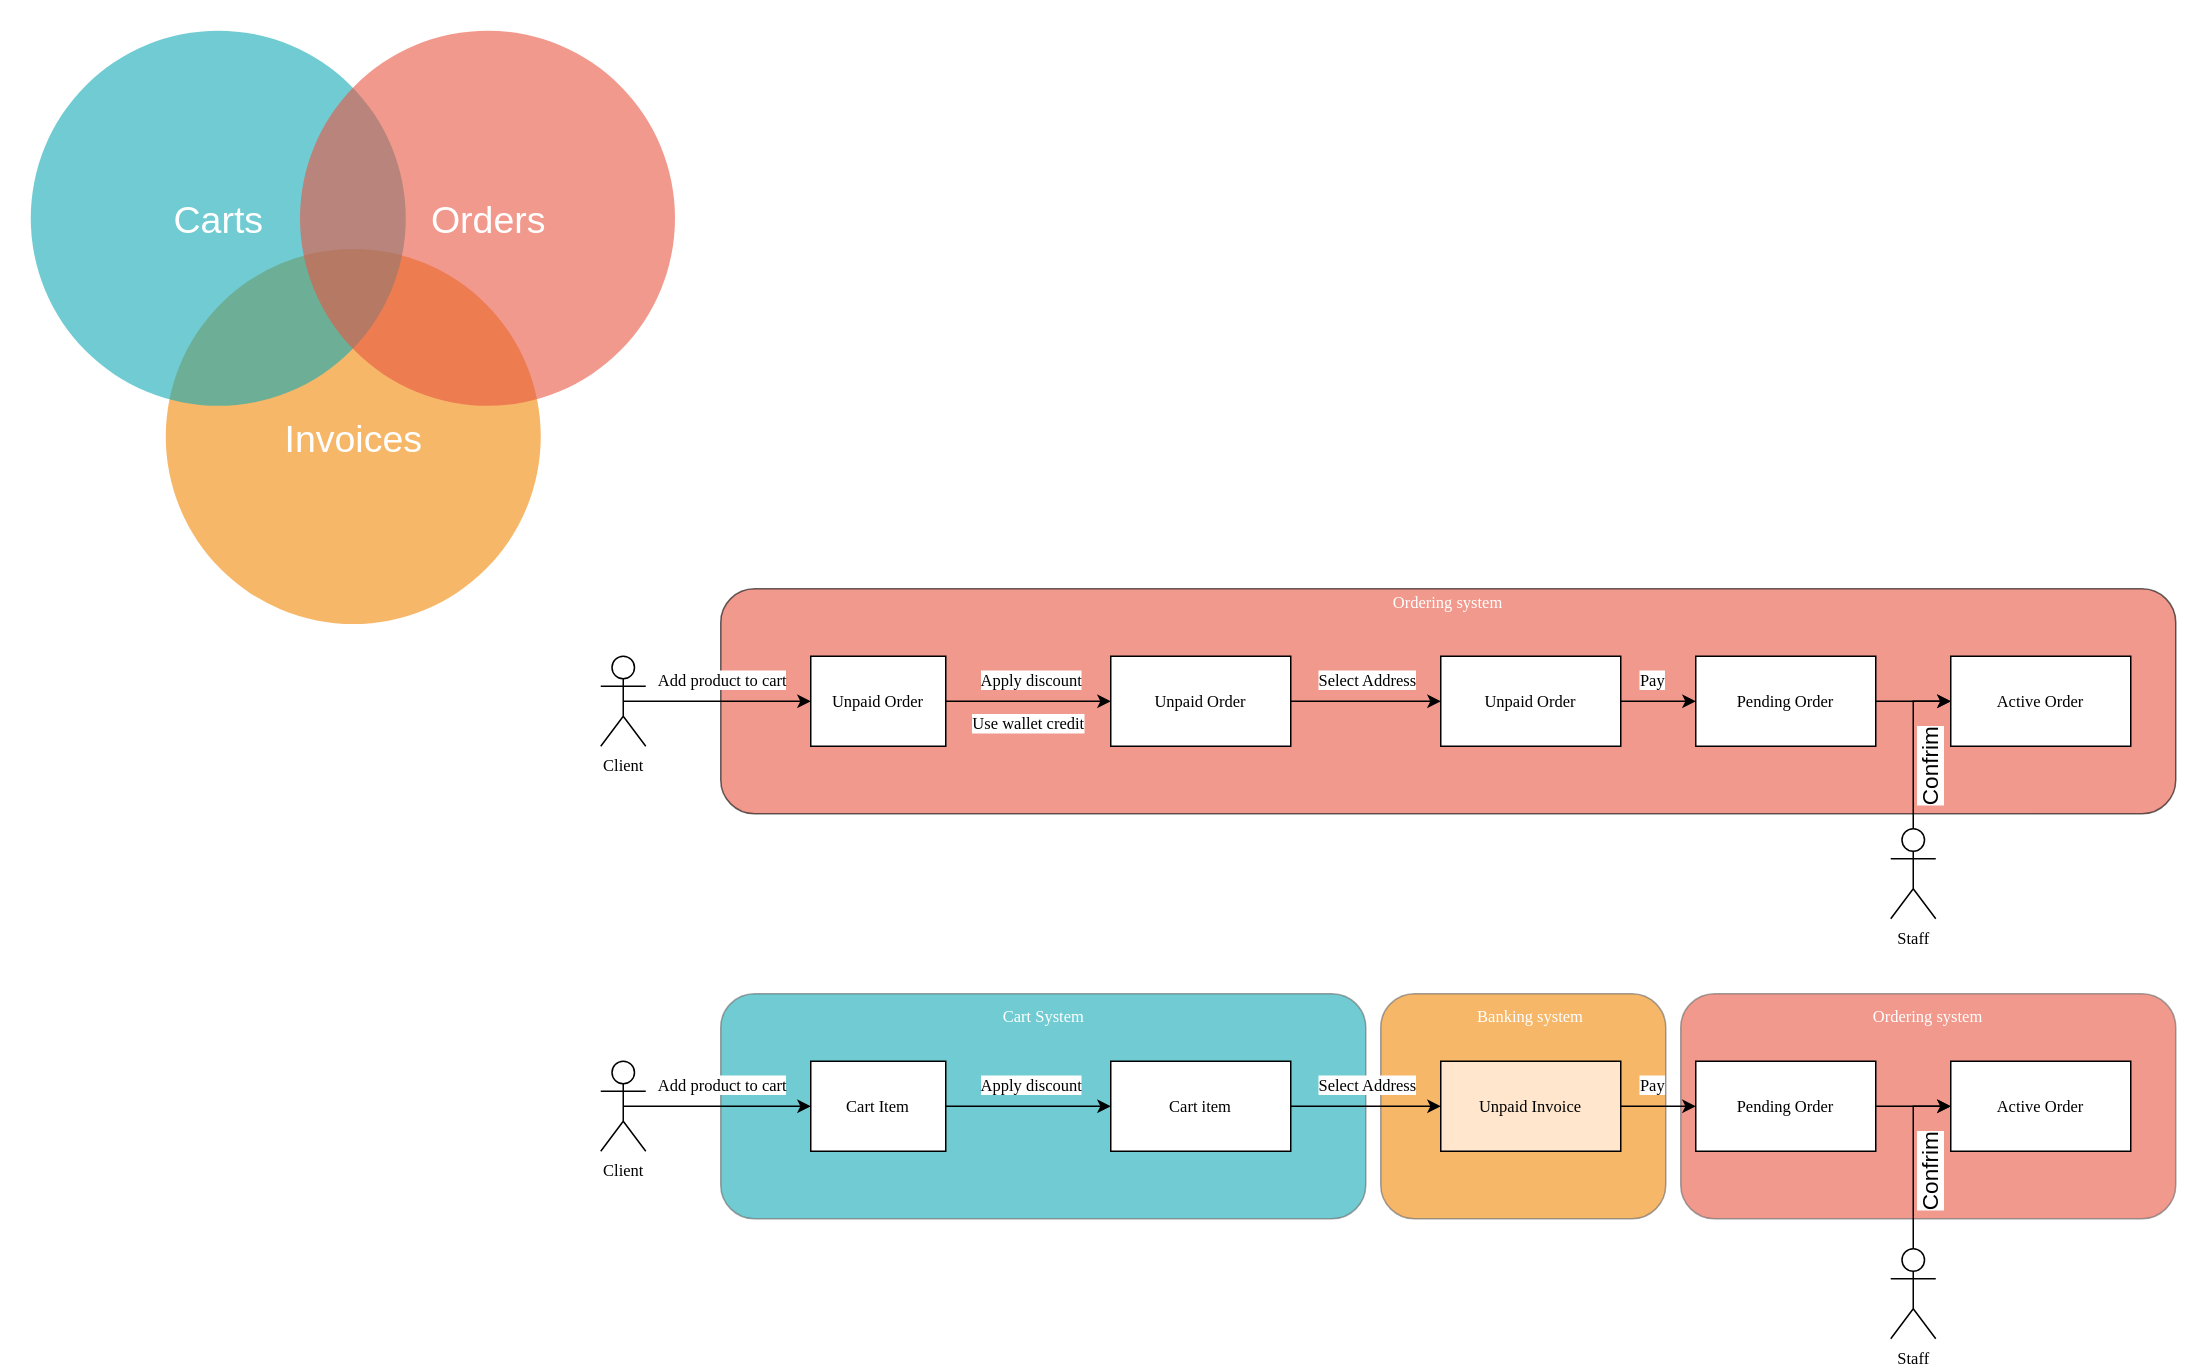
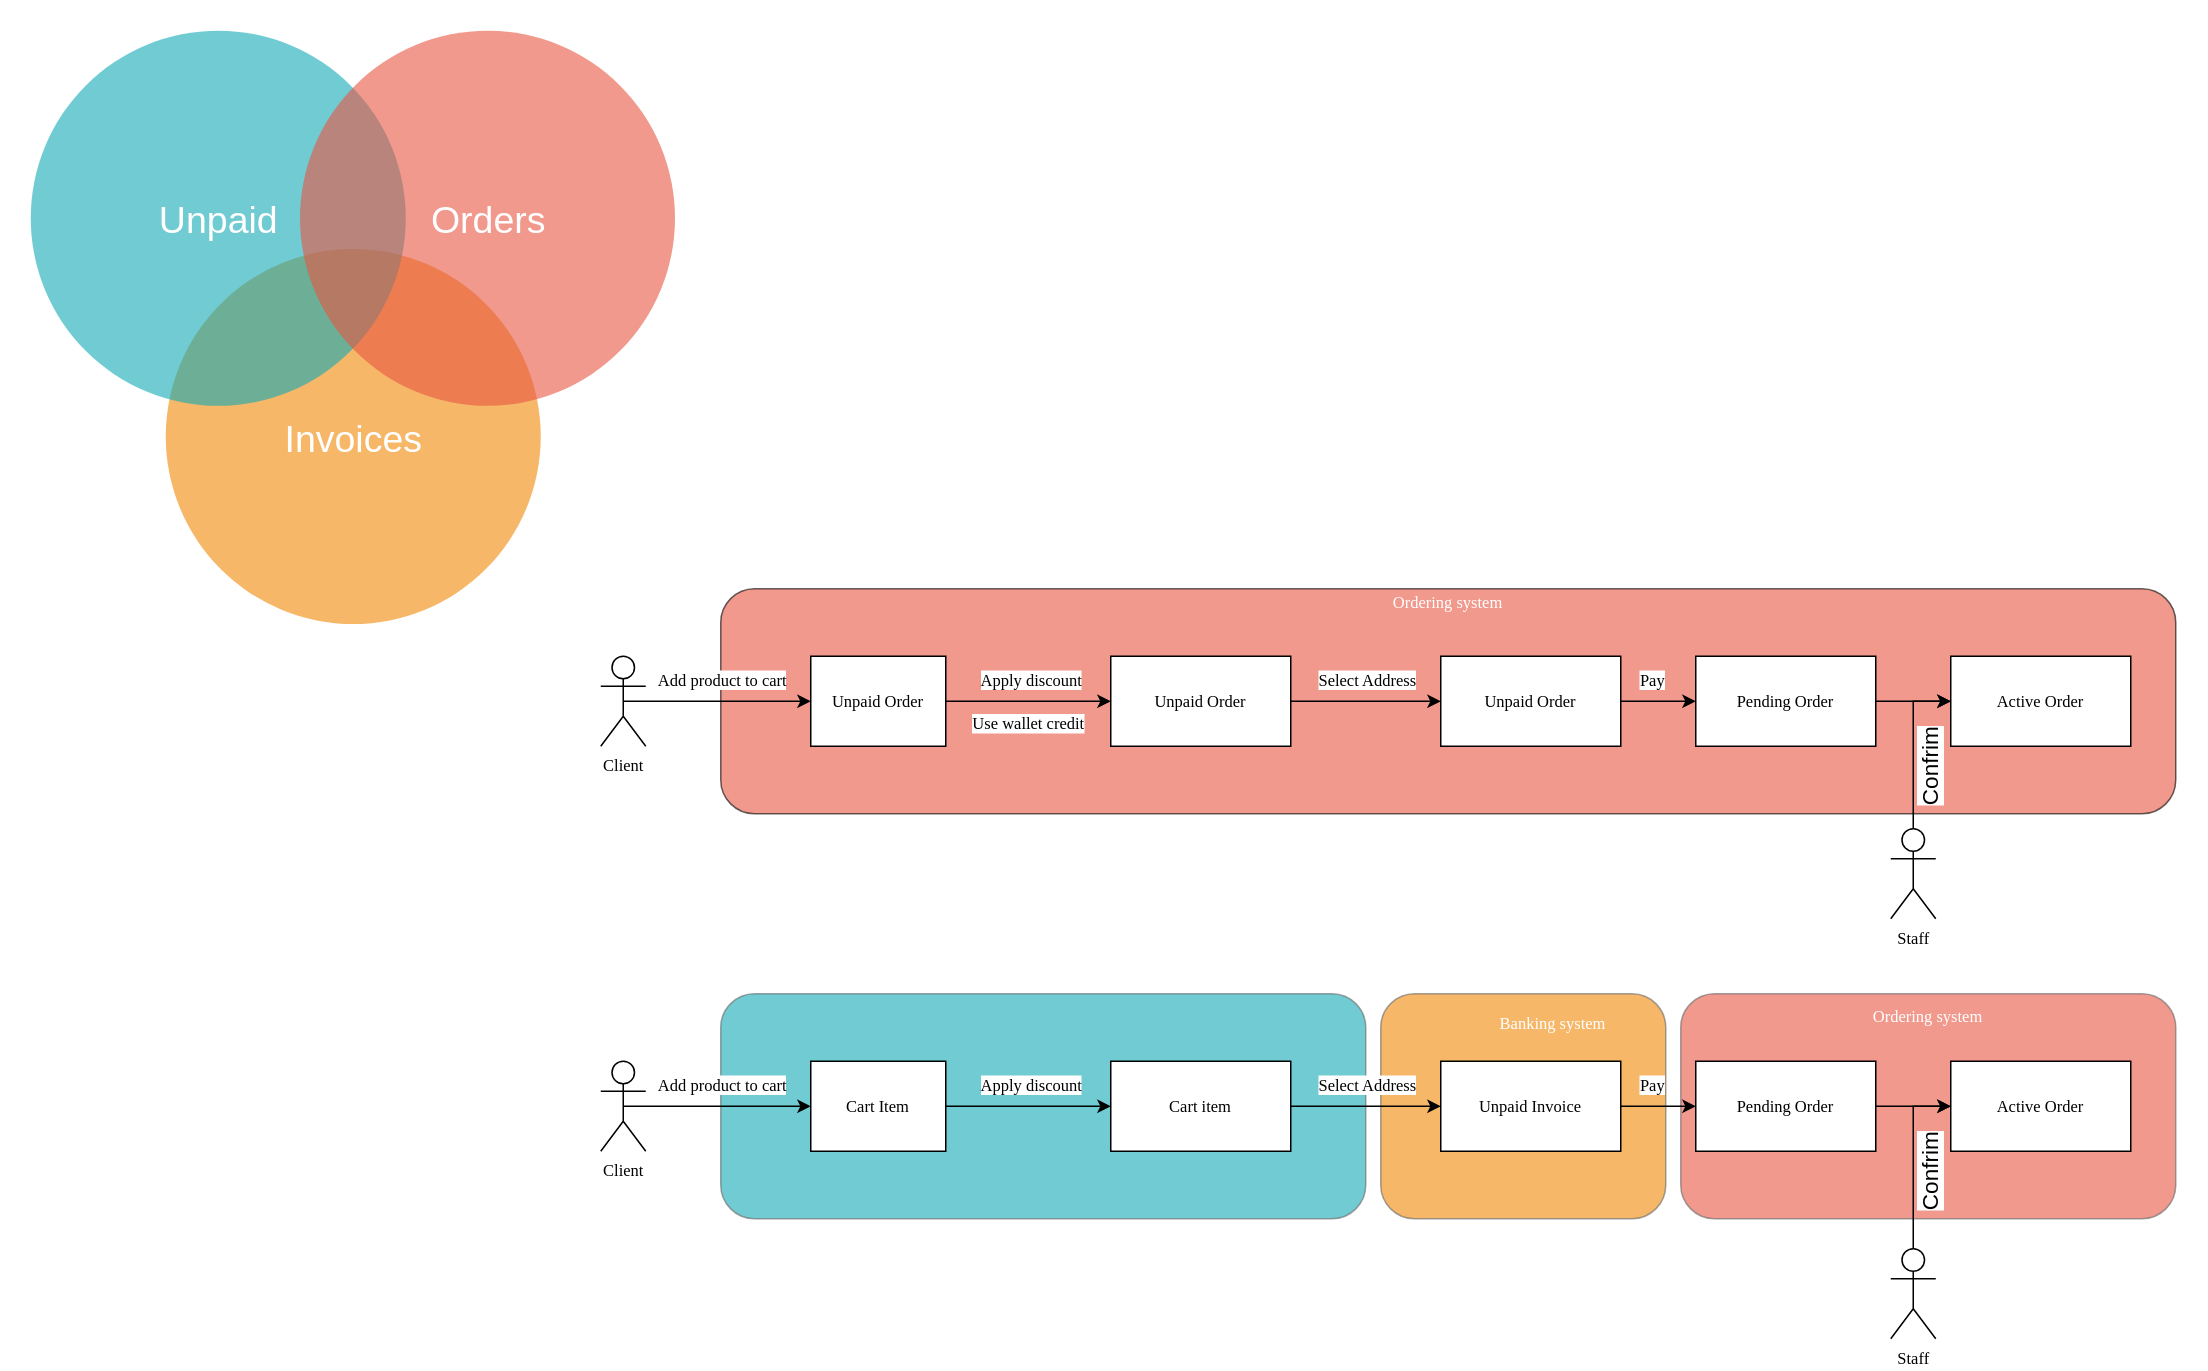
(219, 218) -> (219, 218)
(1043, 1016) -> none
(1531, 1016) -> (1553, 1024)
(1531, 1106) -> (1531, 1106)
